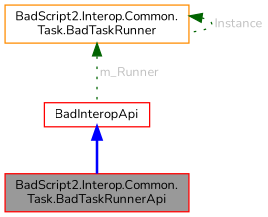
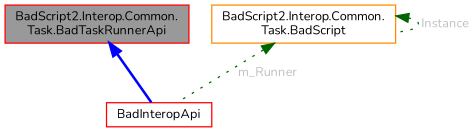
(97, 24) -> (304, 24)
(97, 157) -> (134, 78)
